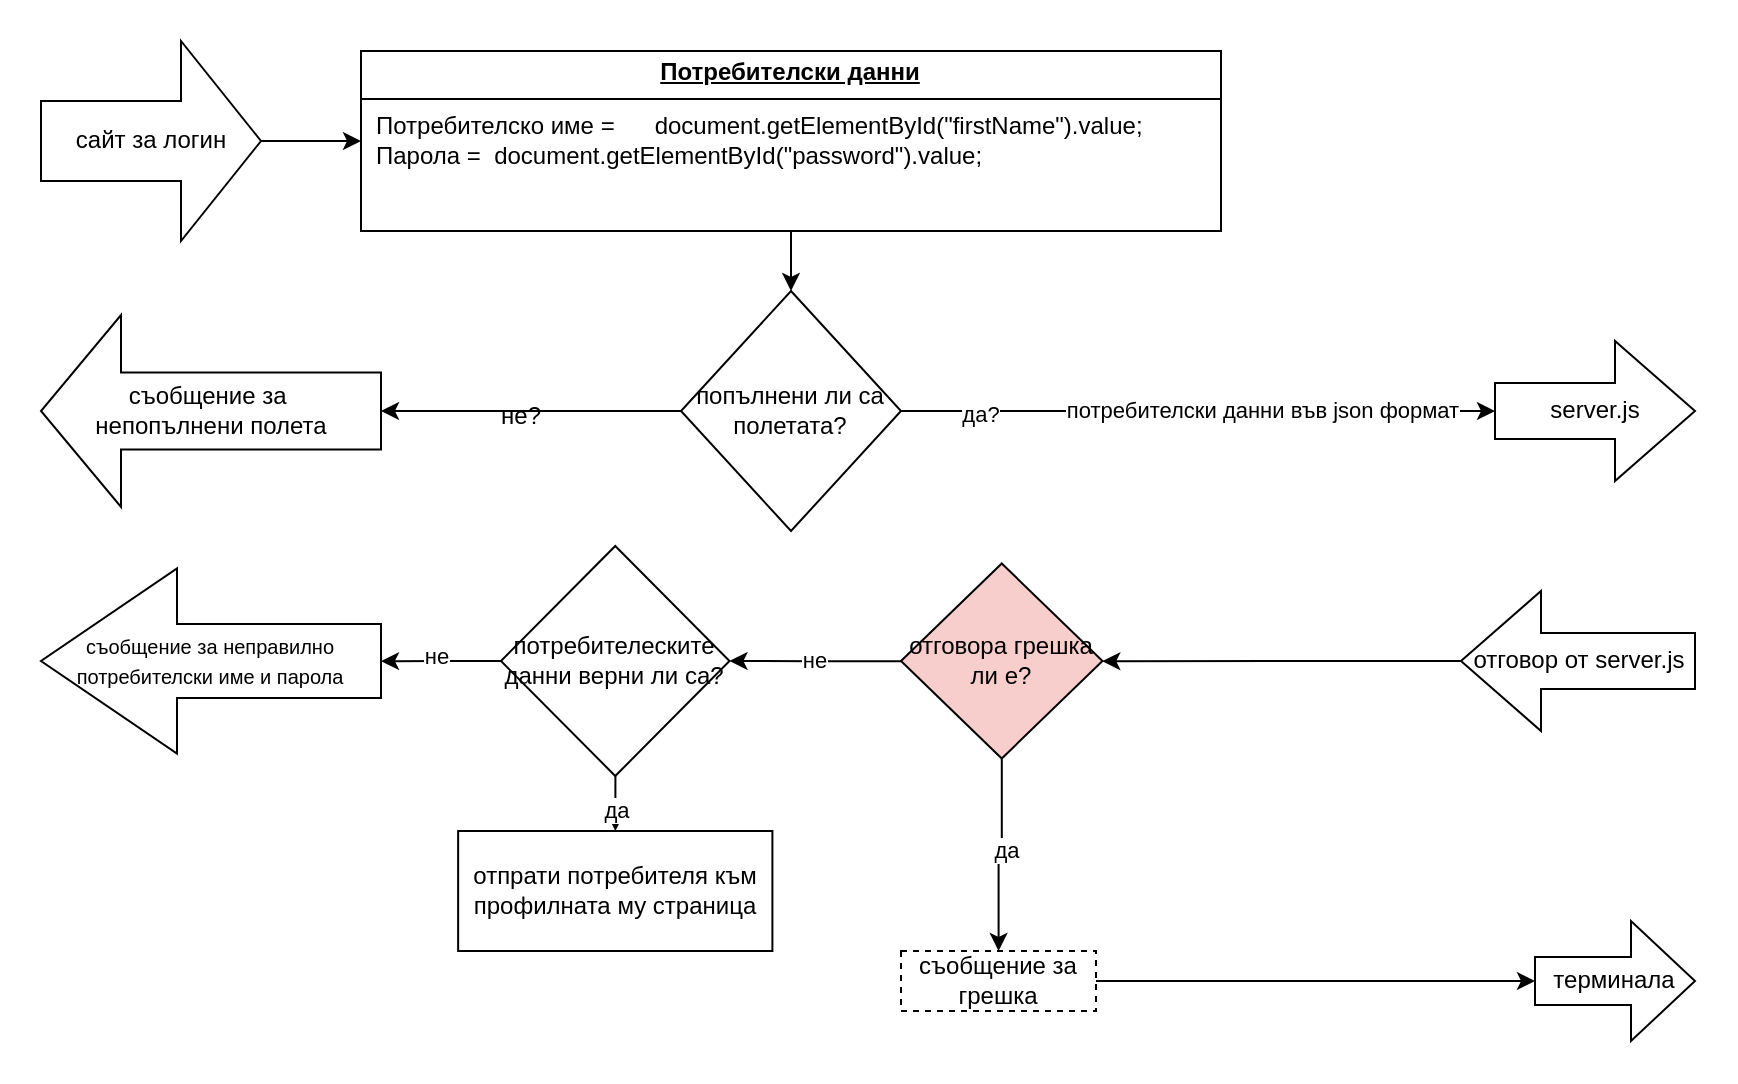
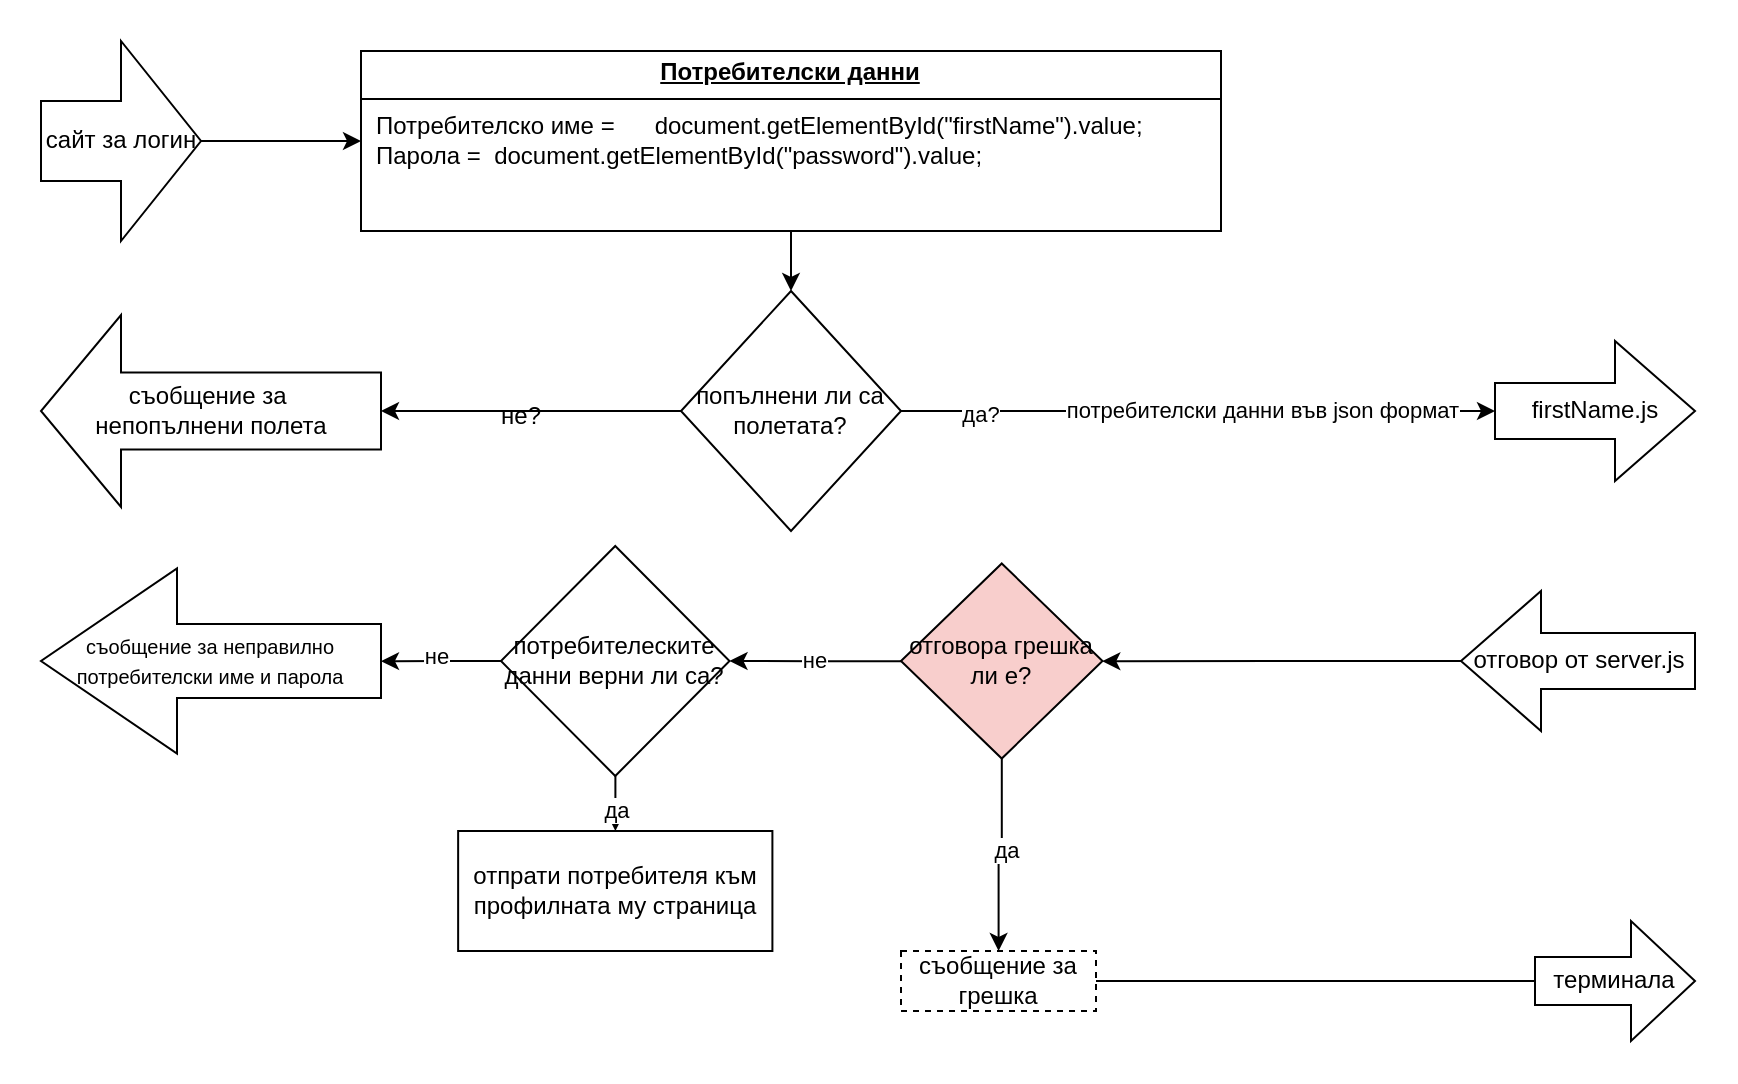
(151, 141) -> (121, 141)
(1596, 411) -> (1596, 411)
(1520, 981) -> (1525, 981)
